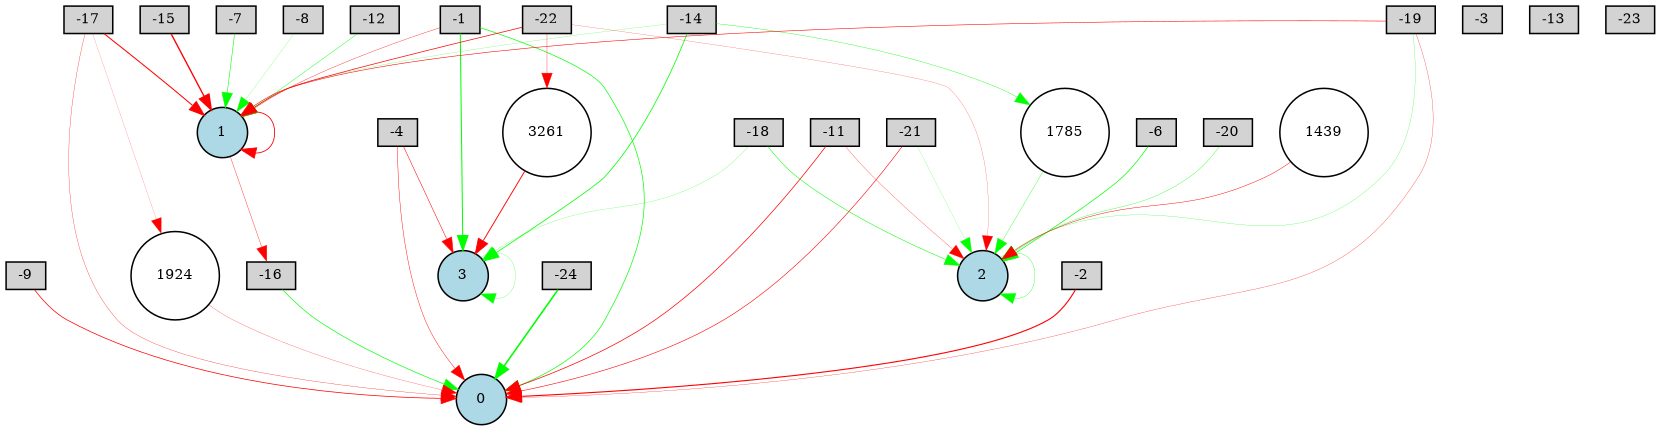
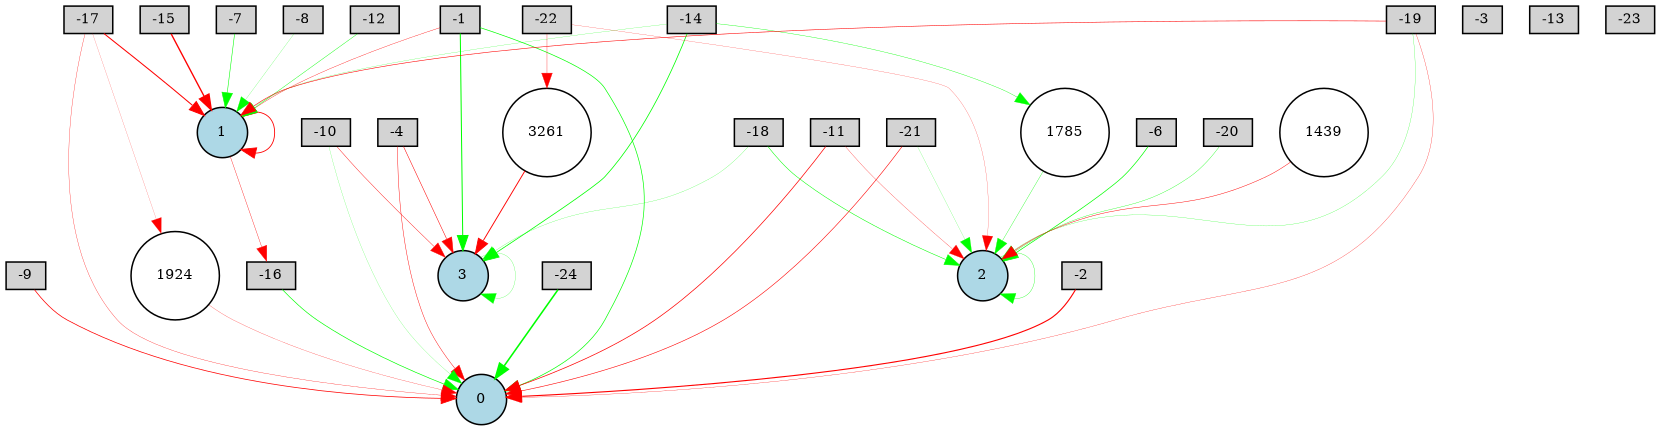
(386, 61) -> none
none -> (326, 133)
